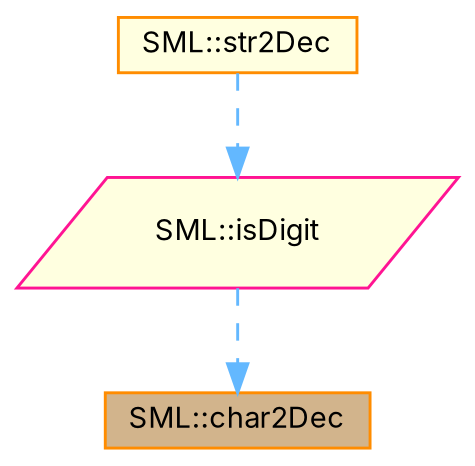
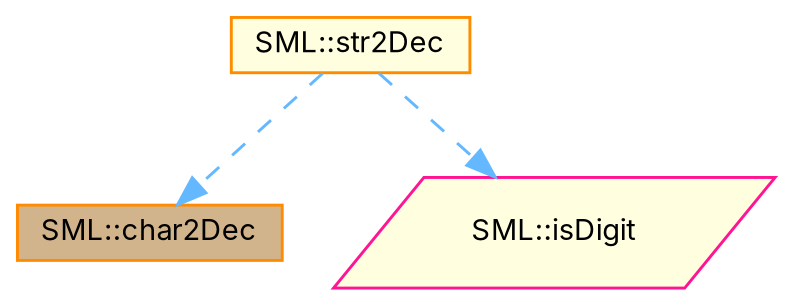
(238, 326) -> (261, 129)
